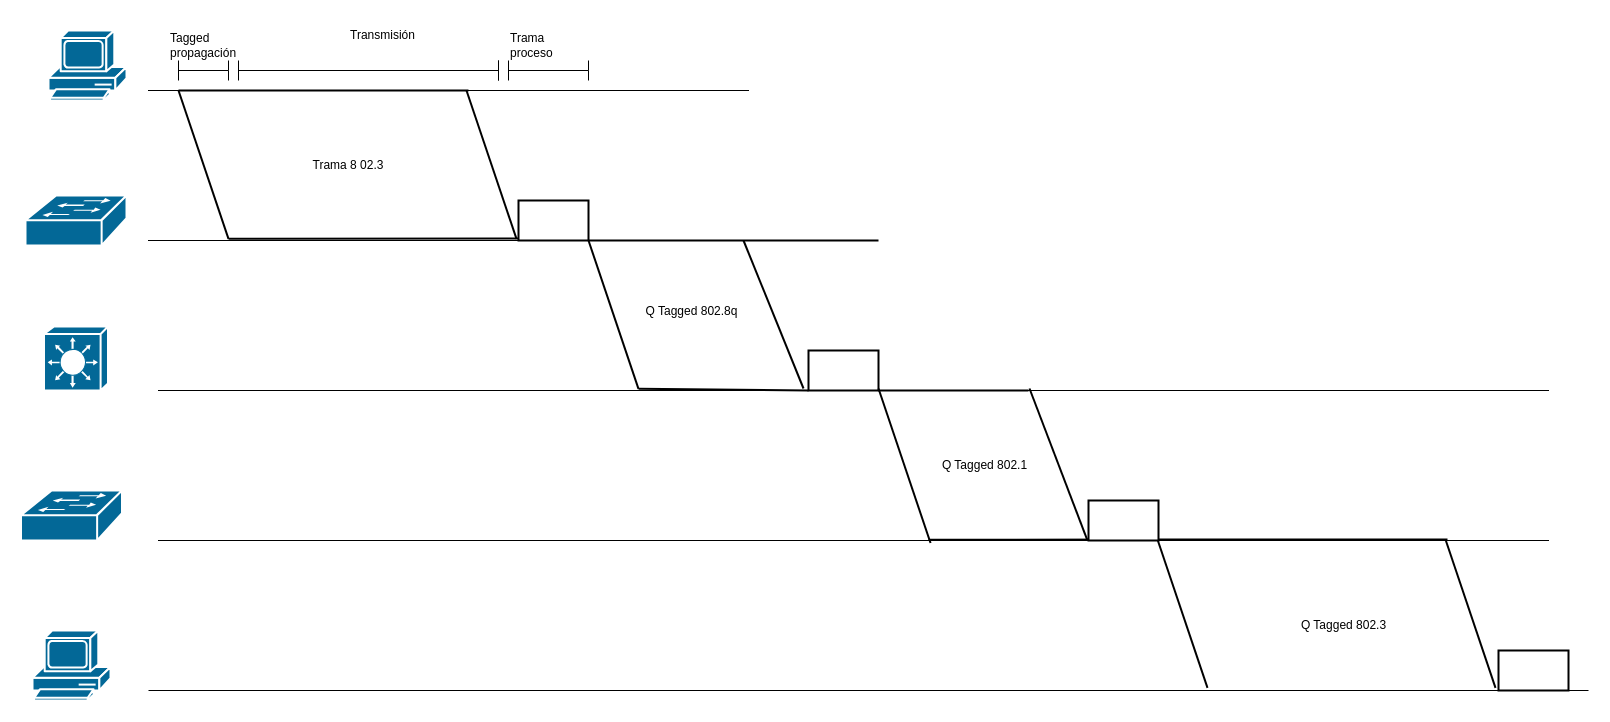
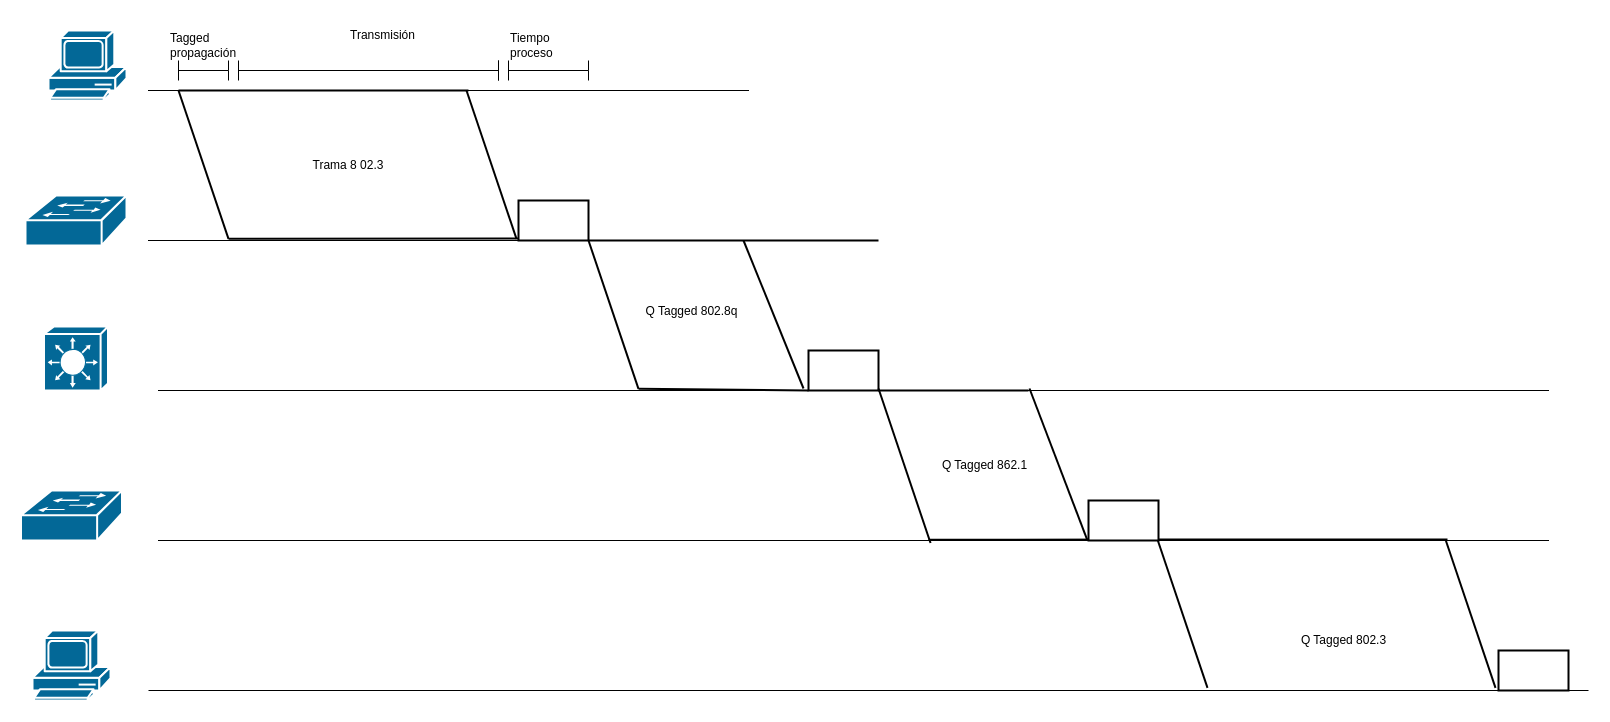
(534, 46) -> (534, 46)
(985, 466) -> (985, 466)
(1344, 626) -> (1344, 641)
